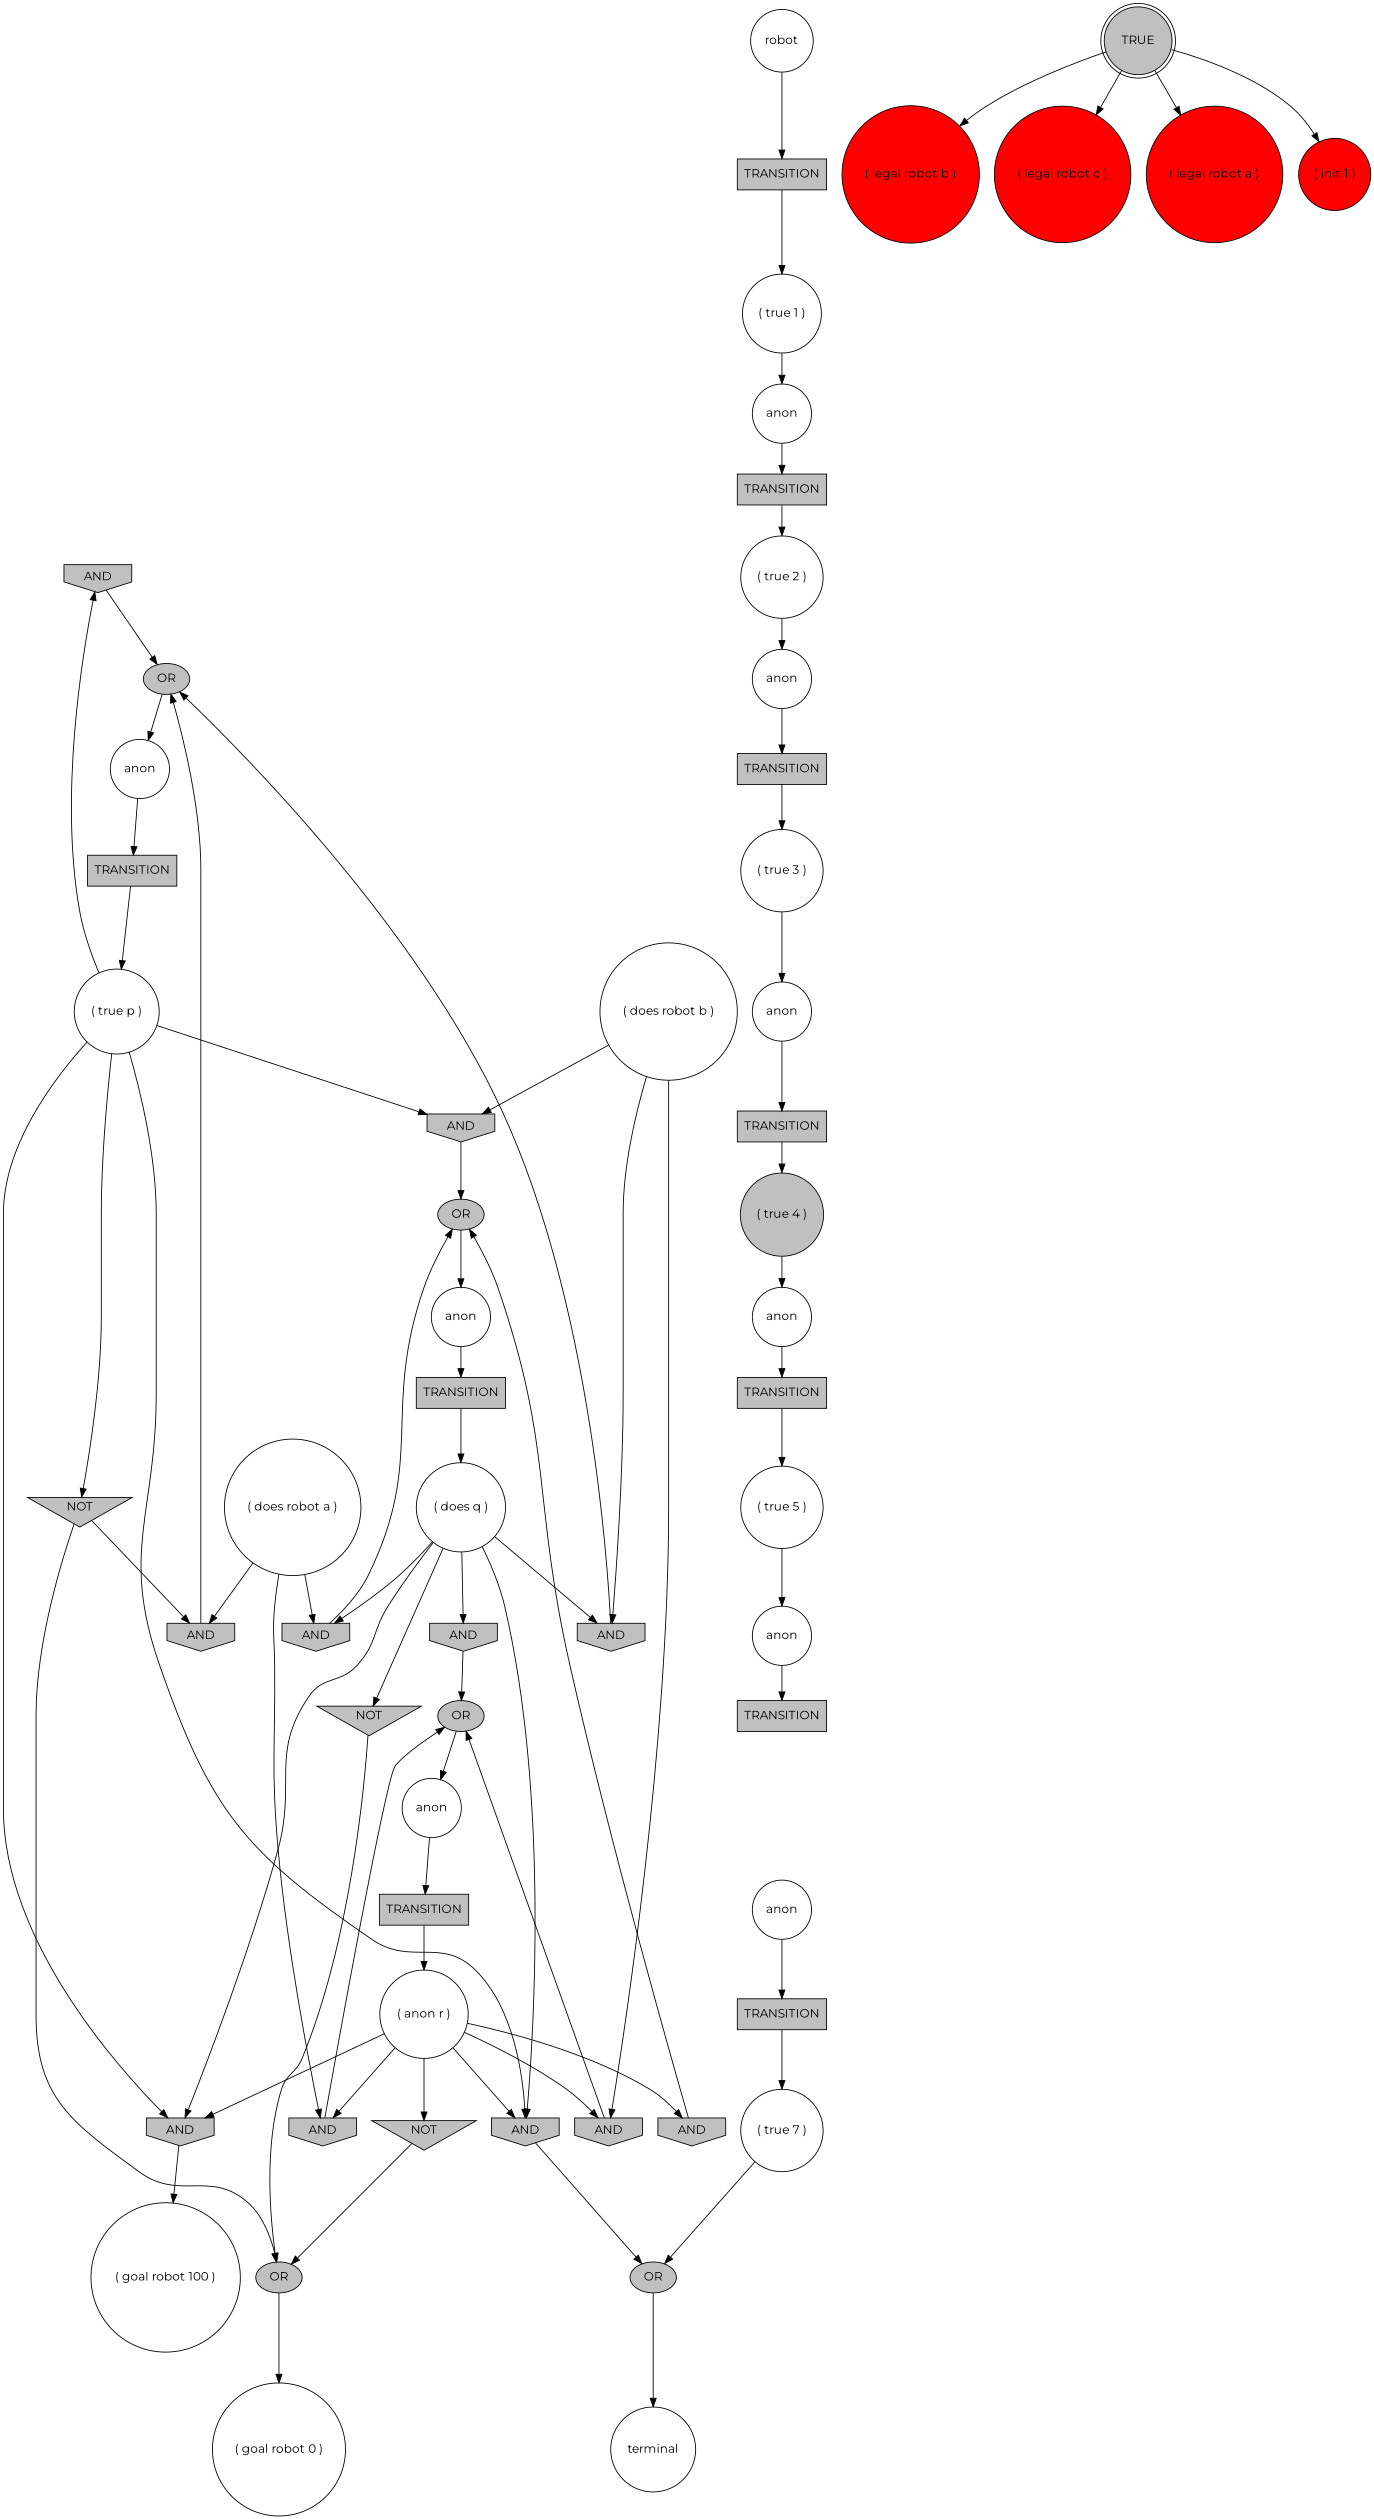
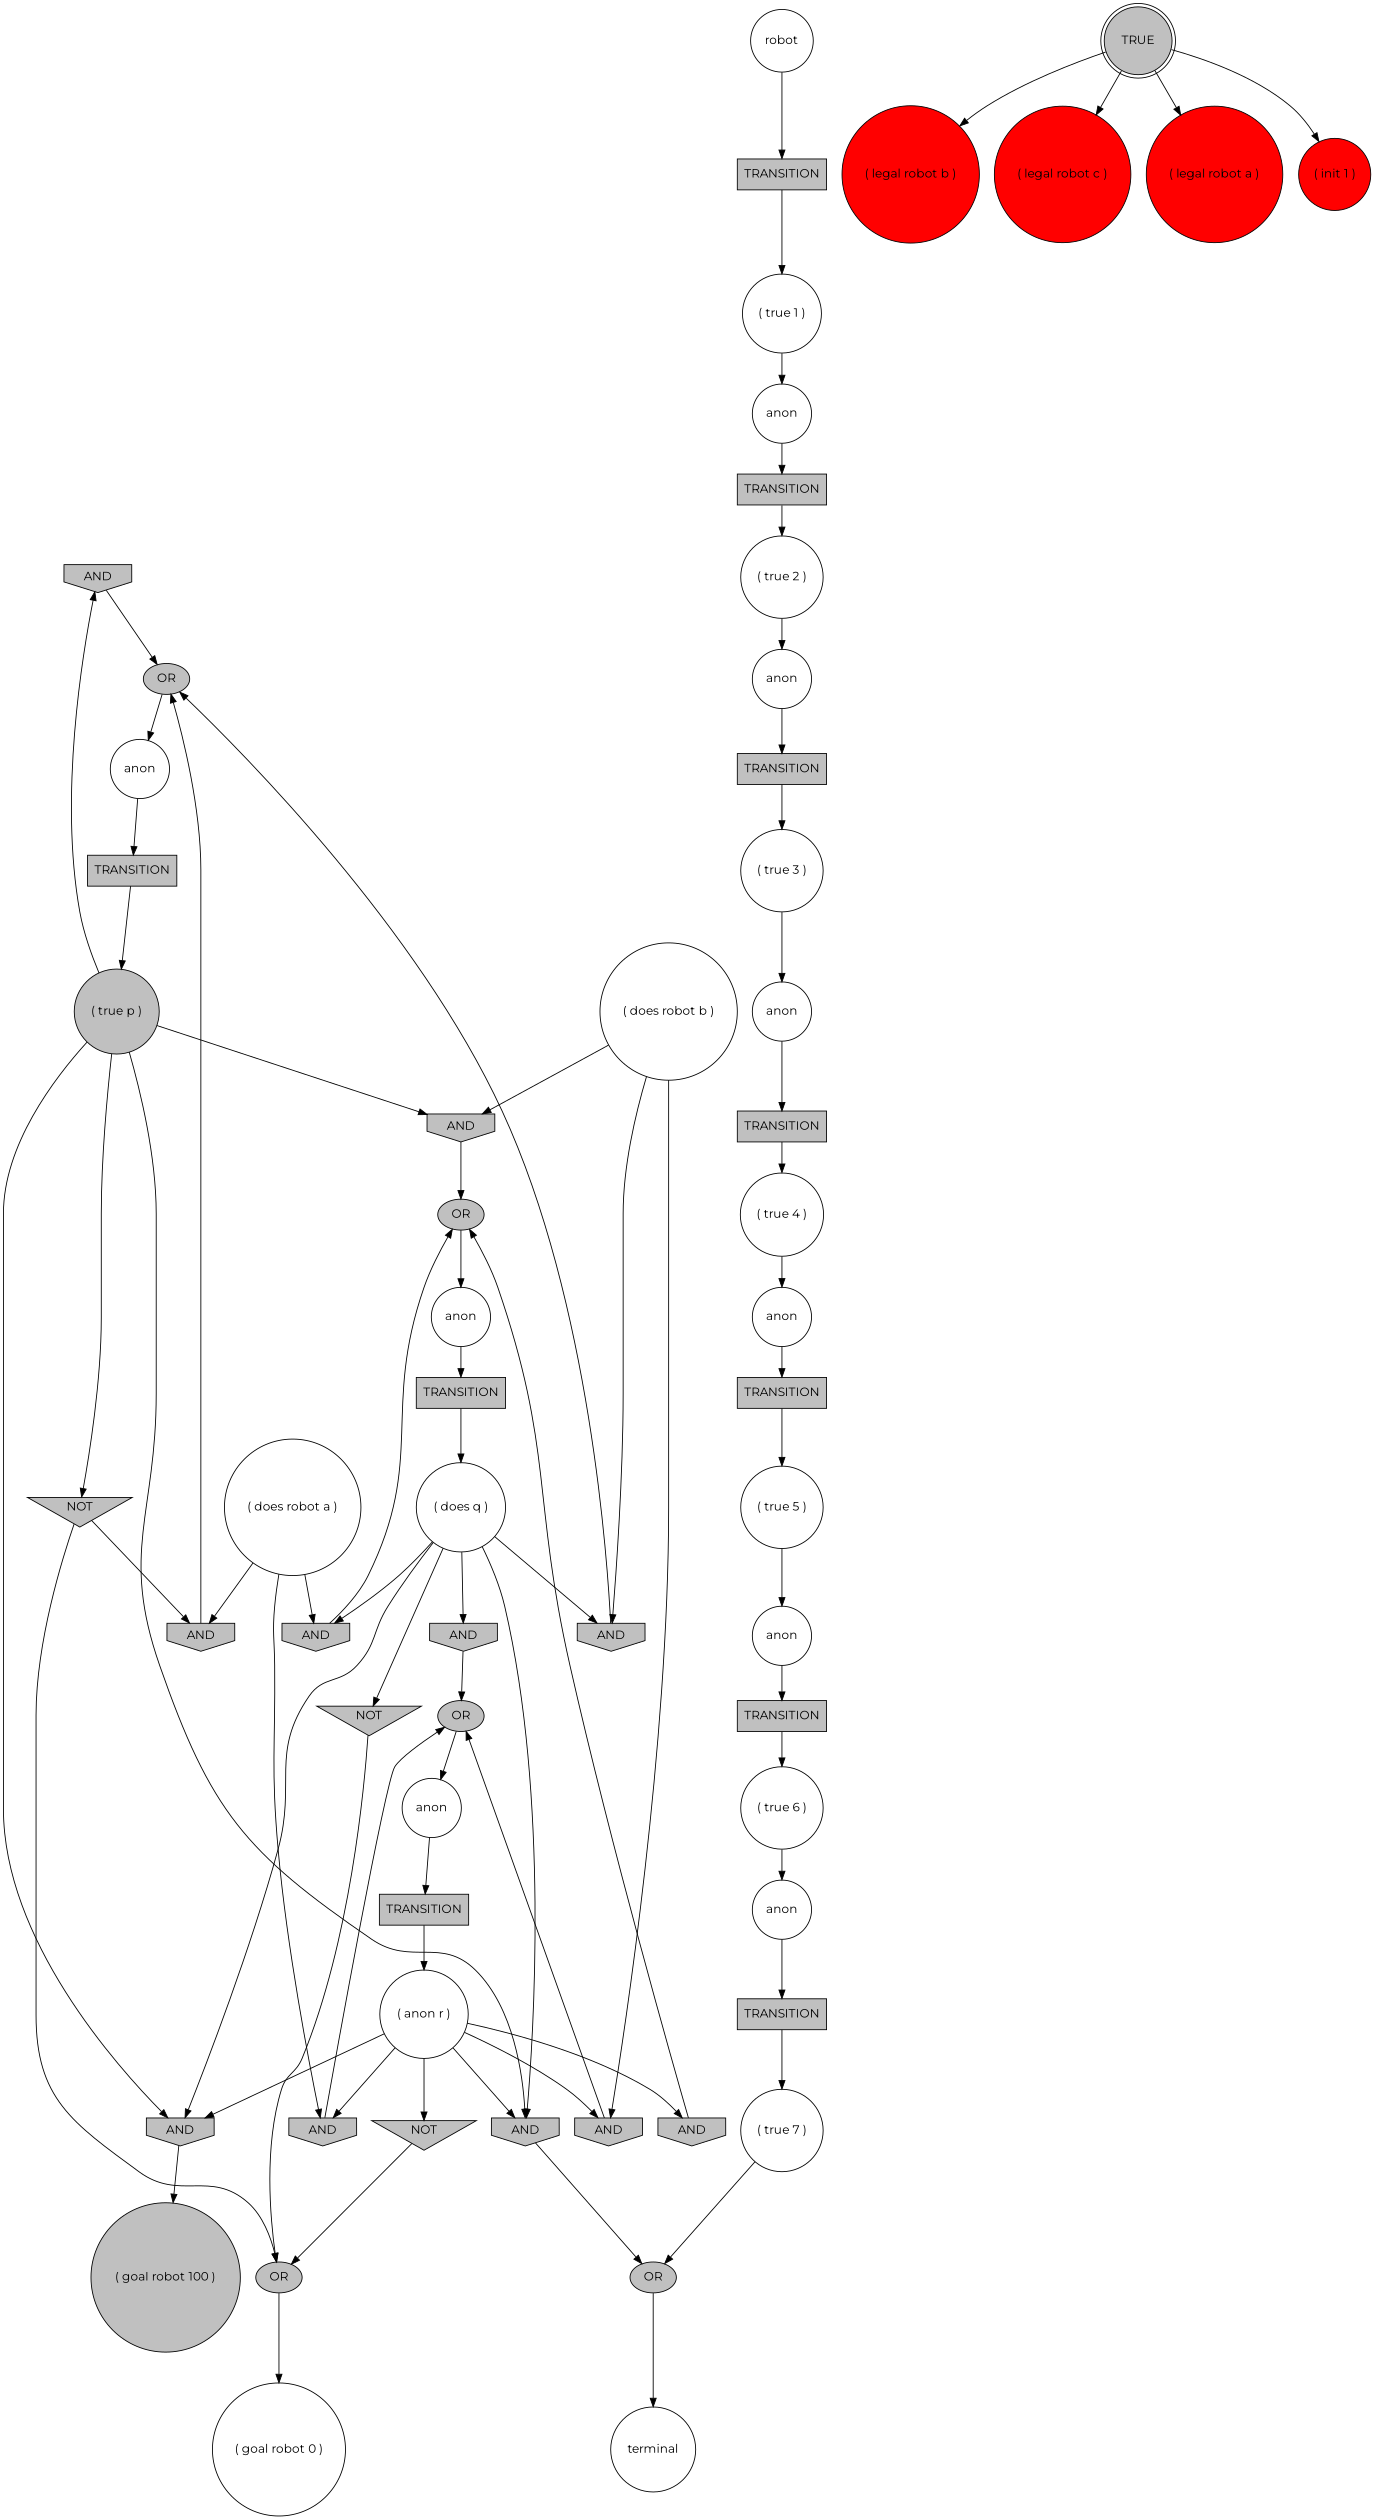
(117, 1012) -> (117, 1012)
(782, 1215) -> (782, 1215)
none -> (782, 1808)
(166, 2277) -> (166, 2277)
